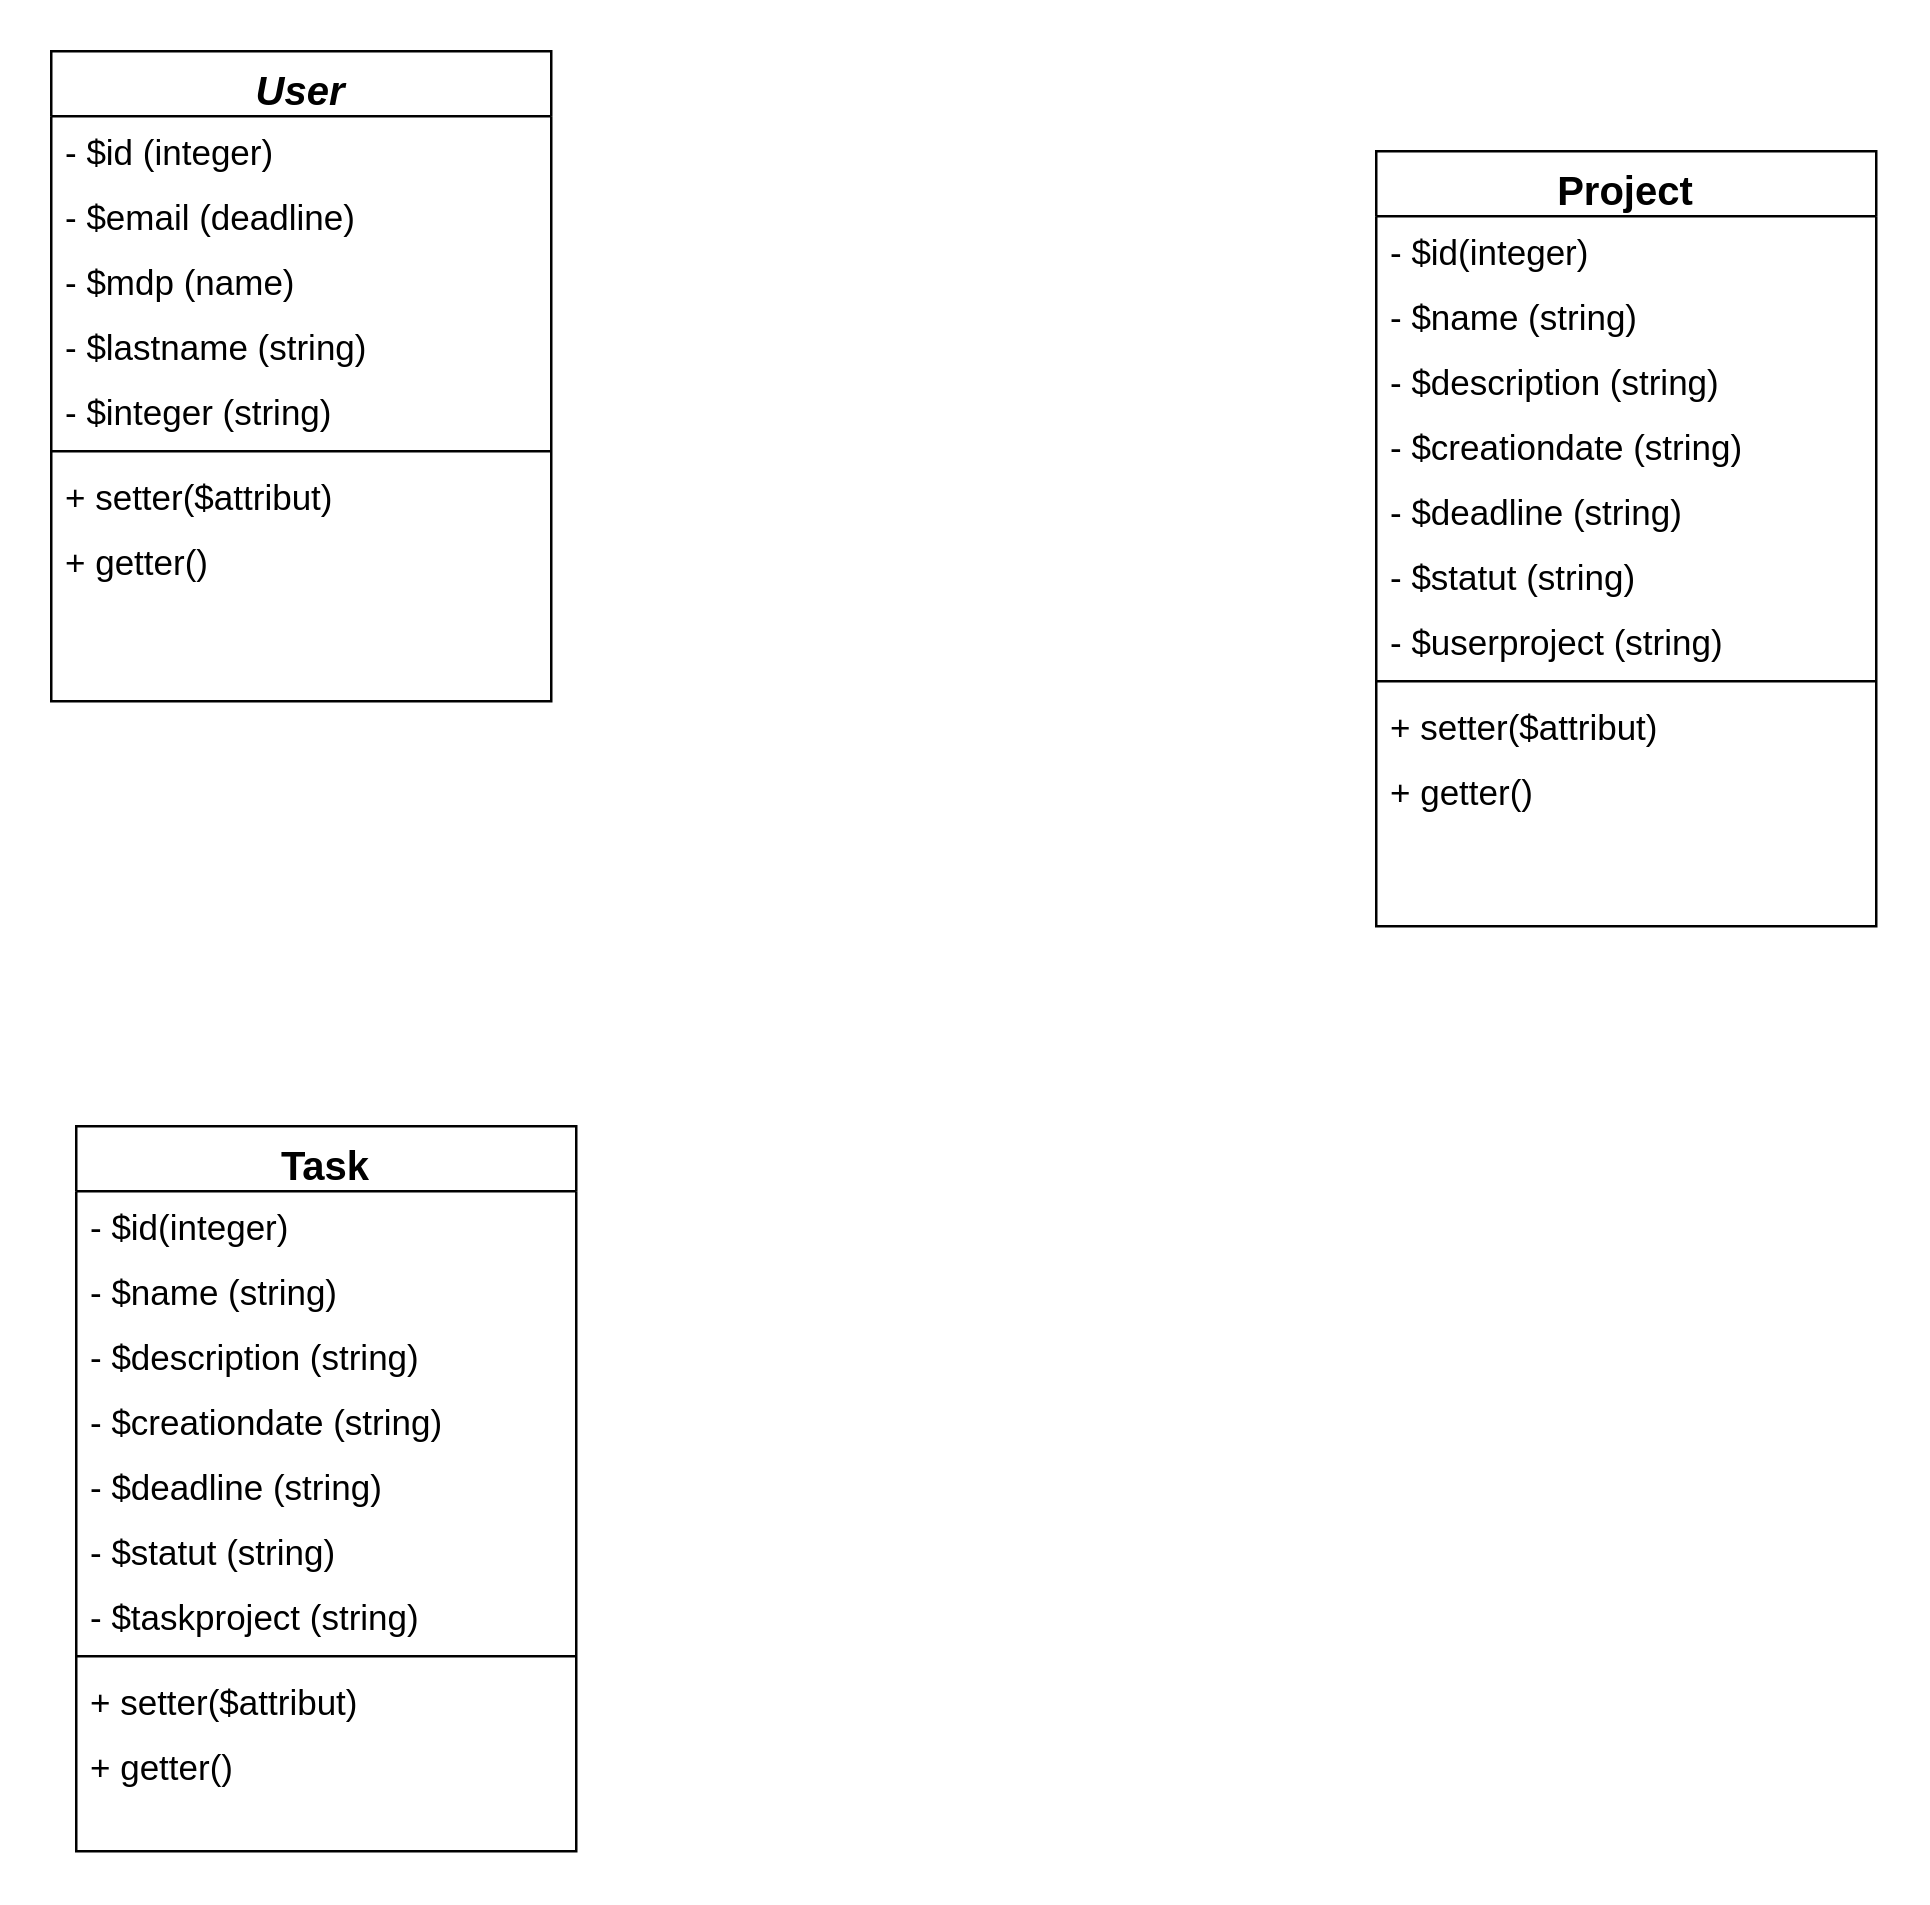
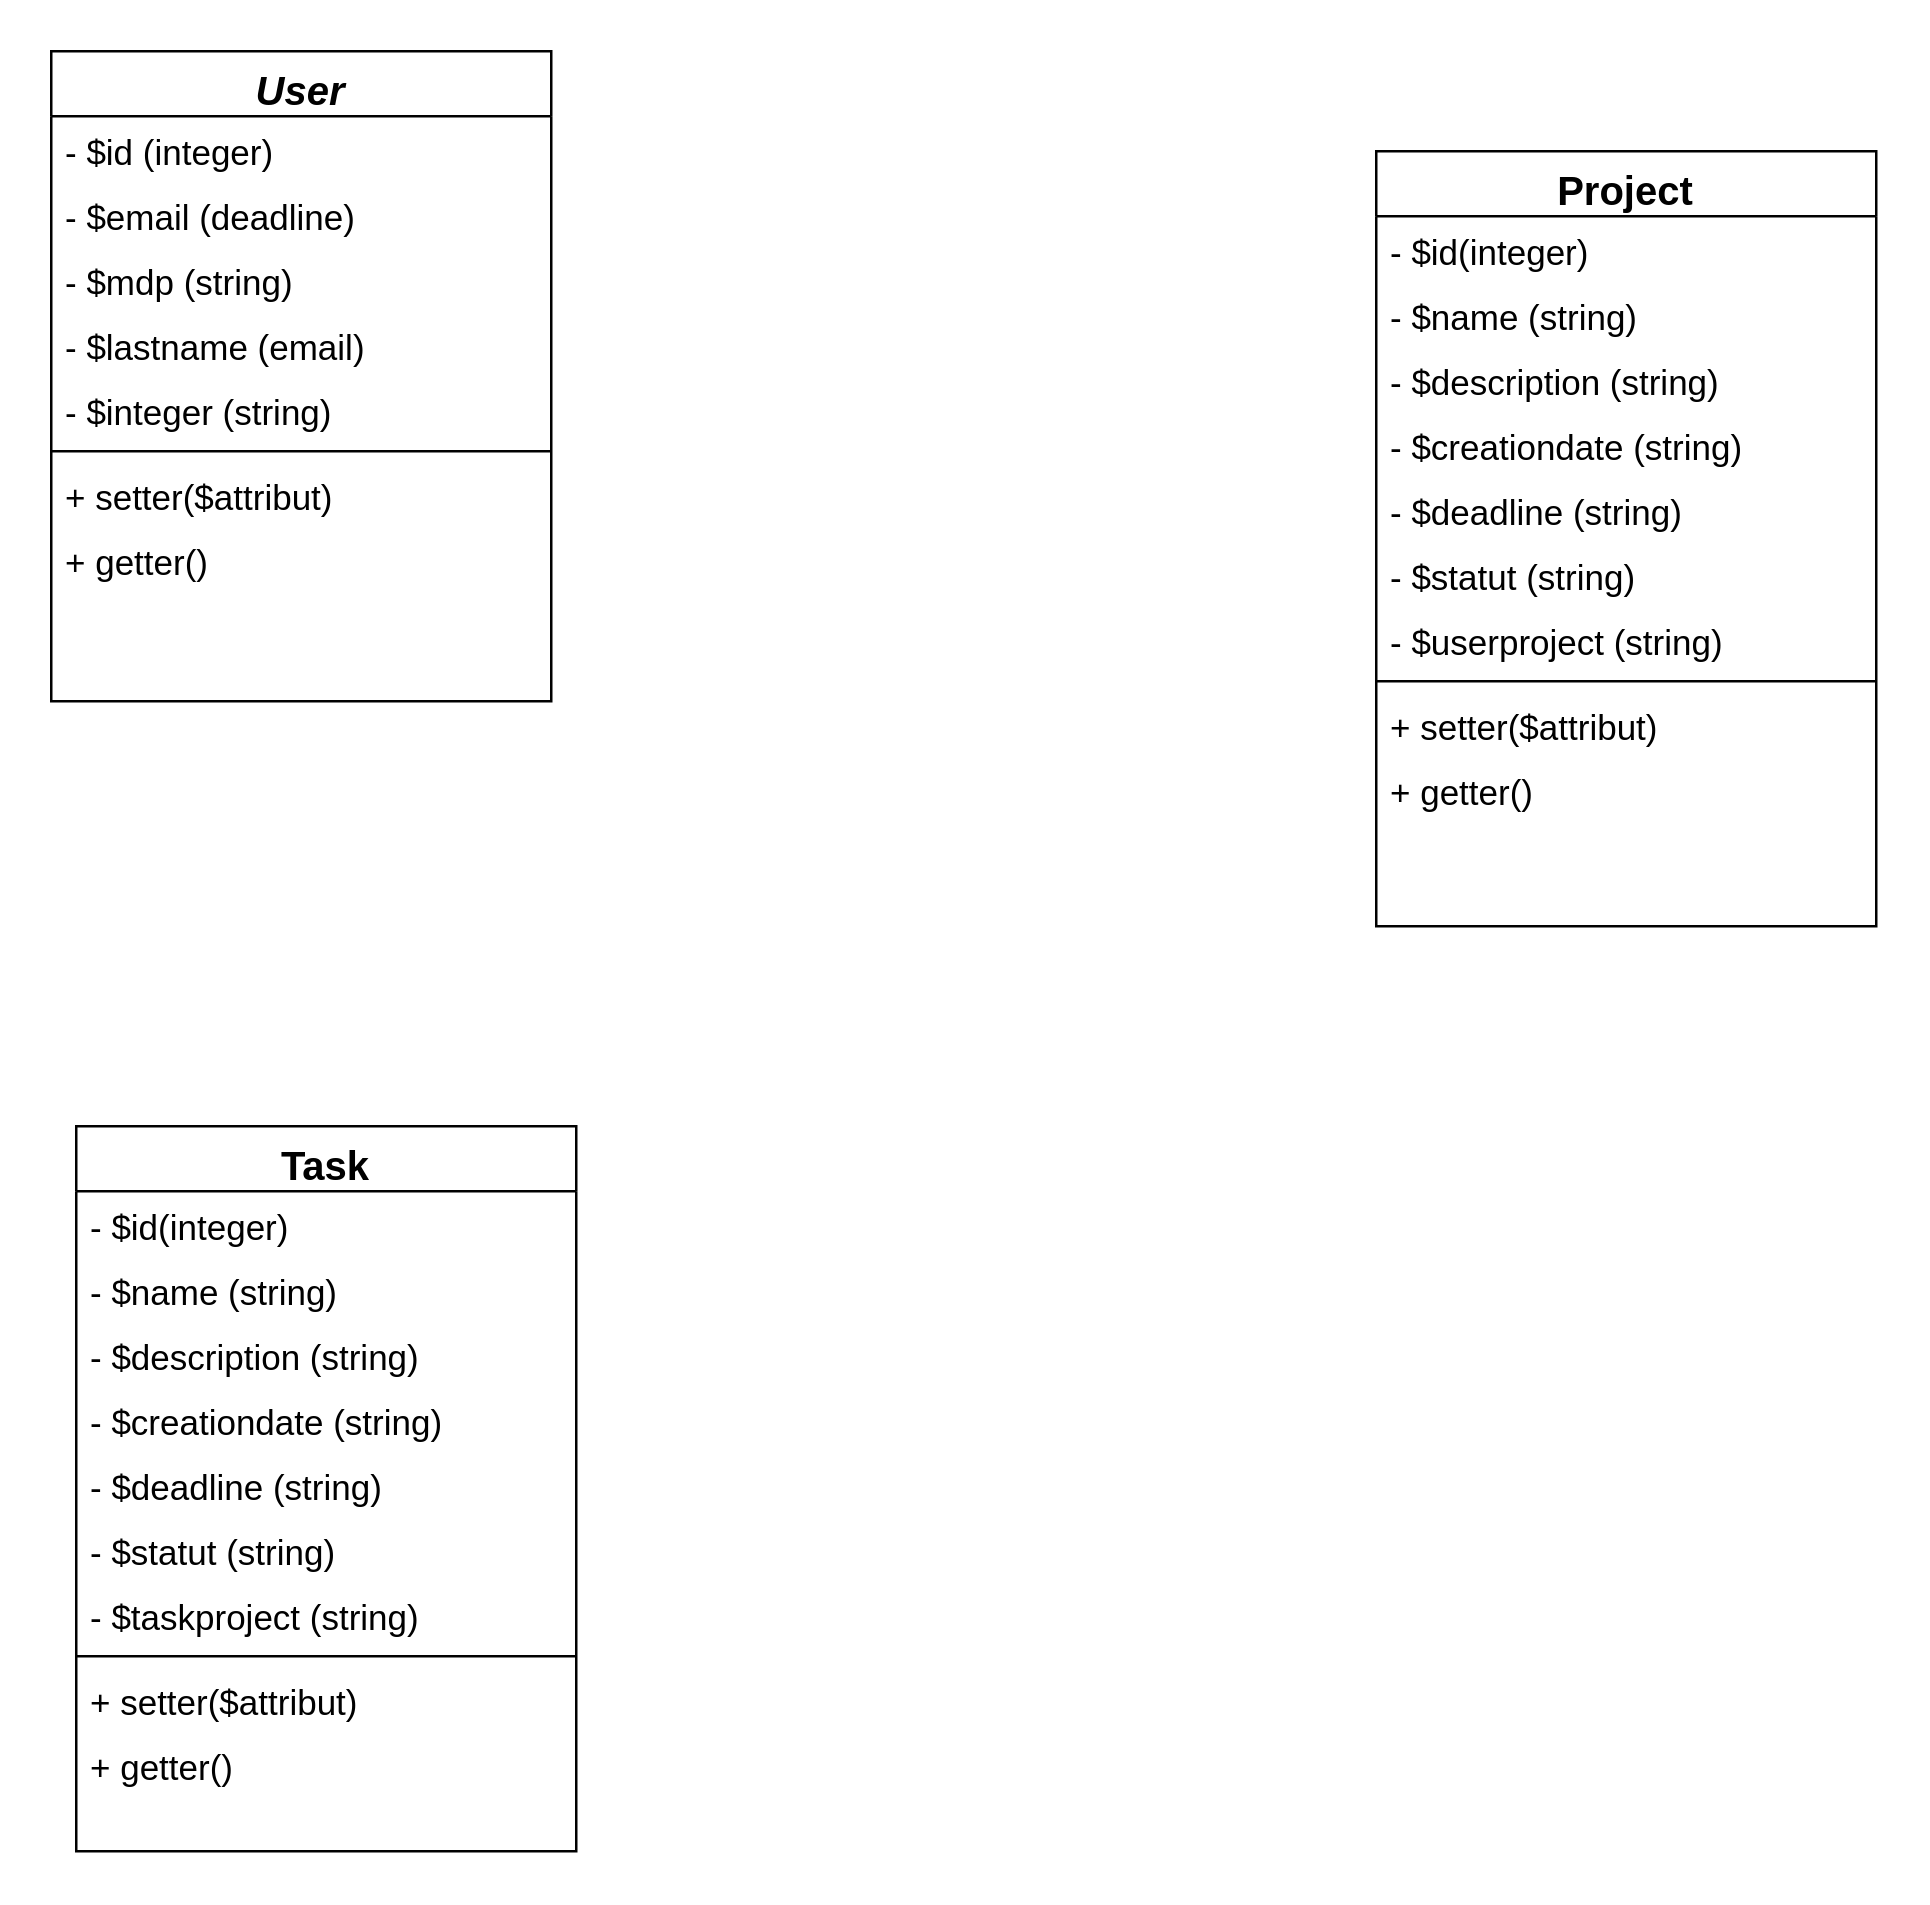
(183, 283) -> (198, 283)
(243, 348) -> (228, 348)
